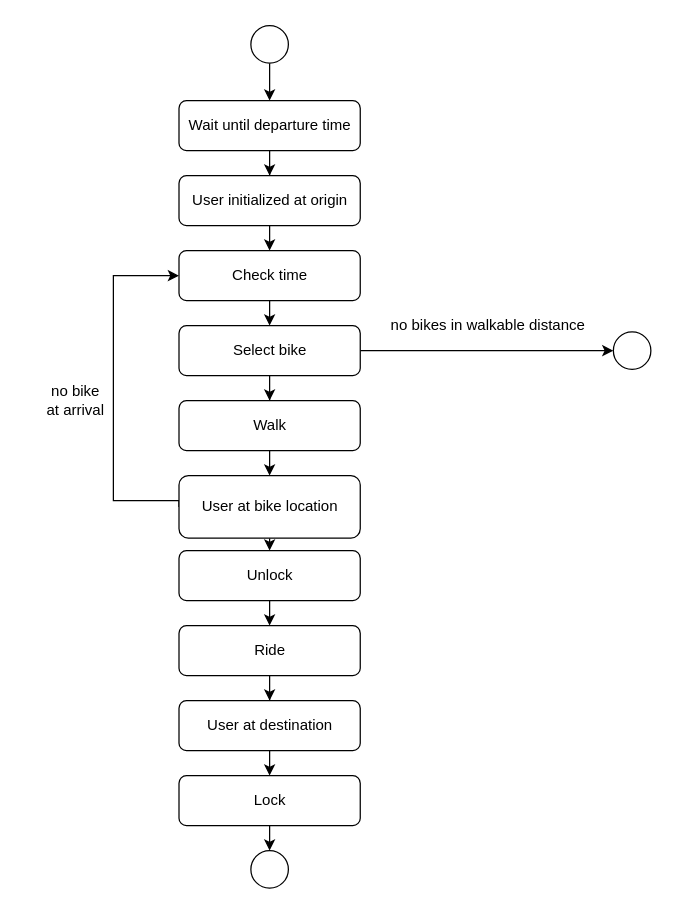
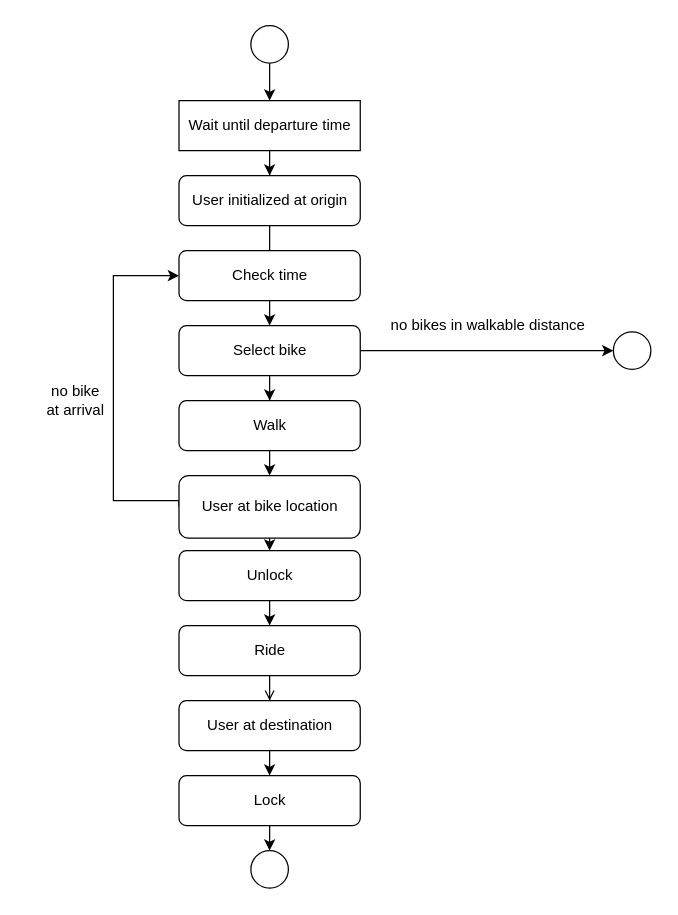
(269, 126) -> (269, 126)
(269, 241) -> (269, 244)
(269, 691) -> (269, 693)
